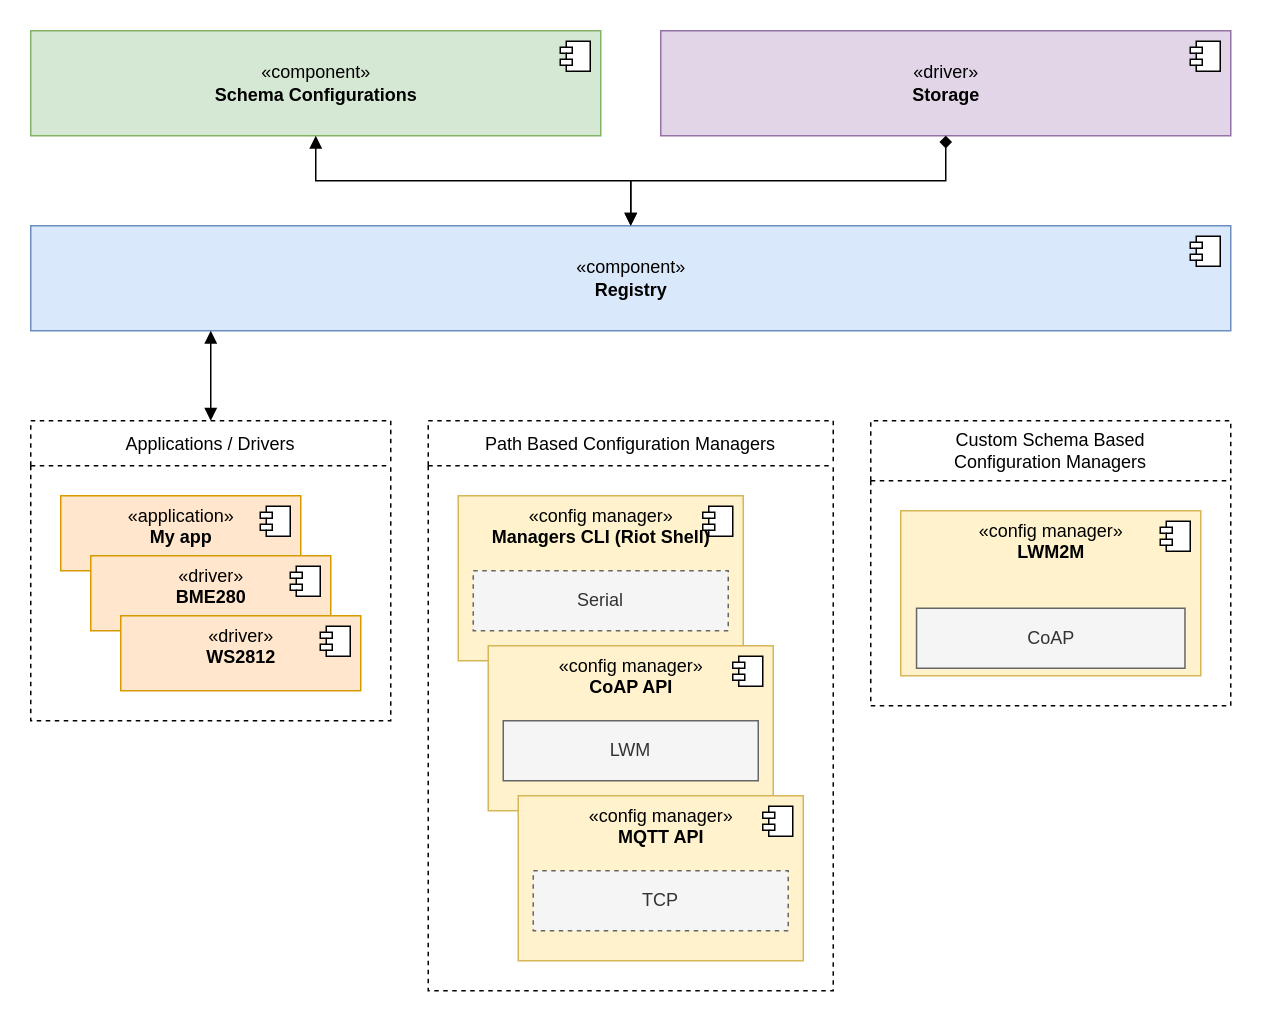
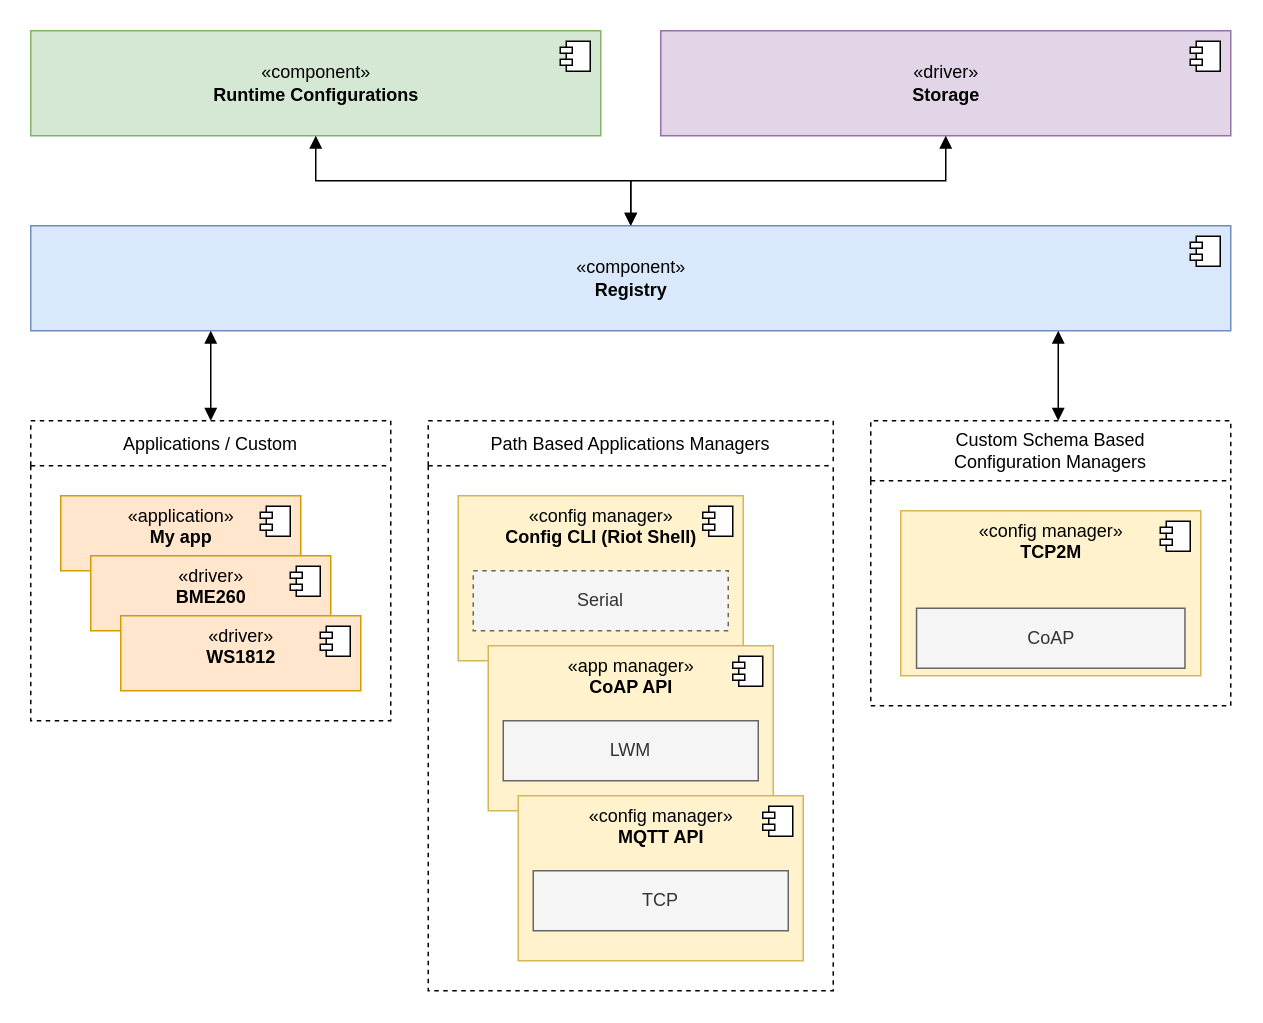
(317, 83) -> (317, 83)
(946, 149) -> (946, 149)
none -> (1058, 376)
(210, 444) -> (210, 444)
(630, 444) -> (630, 444)
(602, 528) -> (602, 528)
(1052, 543) -> (1052, 543)
(212, 588) -> (212, 588)
(242, 648) -> (242, 648)
(632, 678) -> (632, 678)
(661, 901) -> (661, 901)
